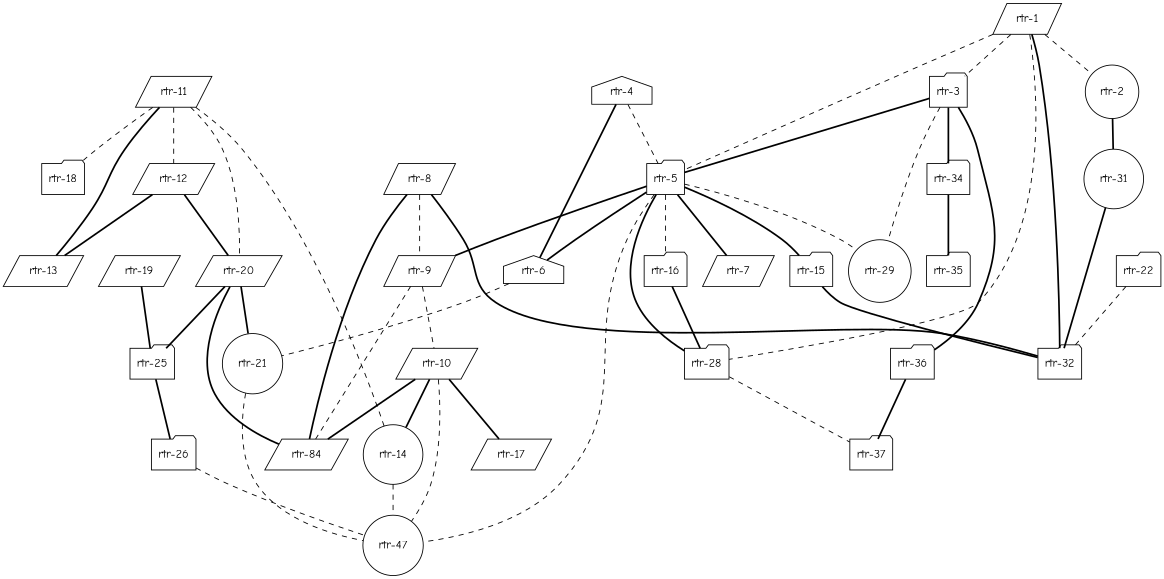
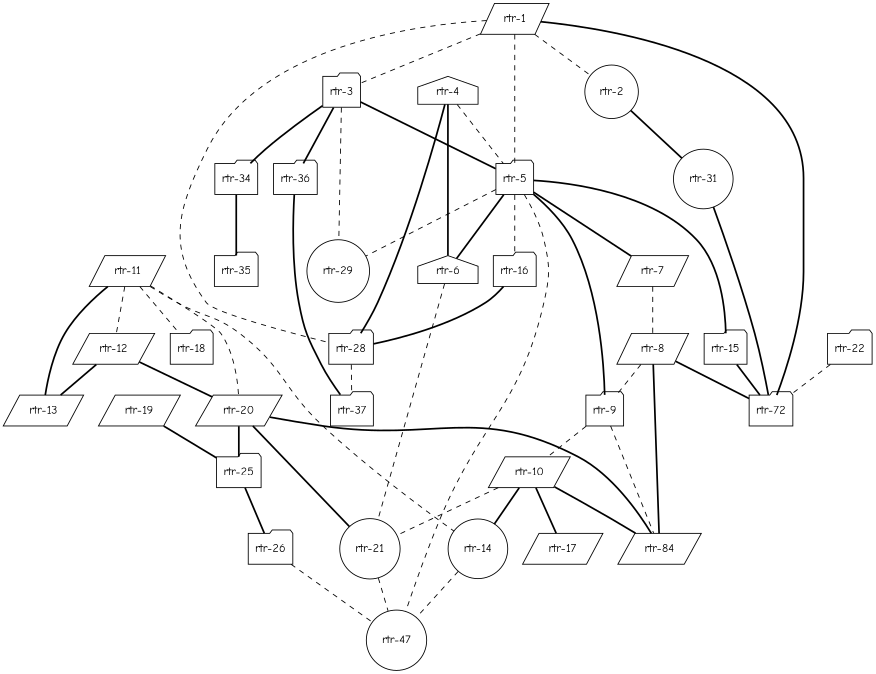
(420, 271) -> (605, 411)
(631, 281) -> (409, 221)
none -> (653, 310)
(1060, 364) -> (771, 411)
(437, 453) -> (450, 510)
